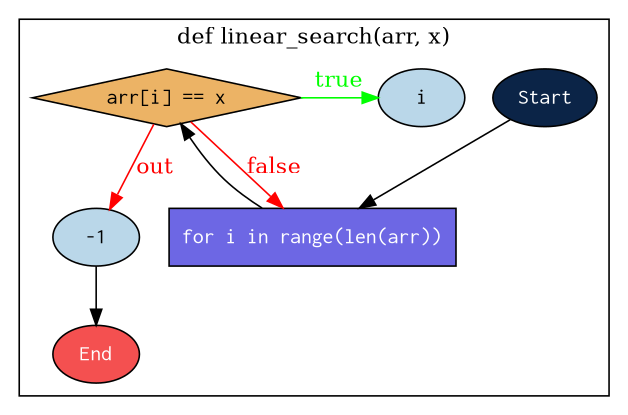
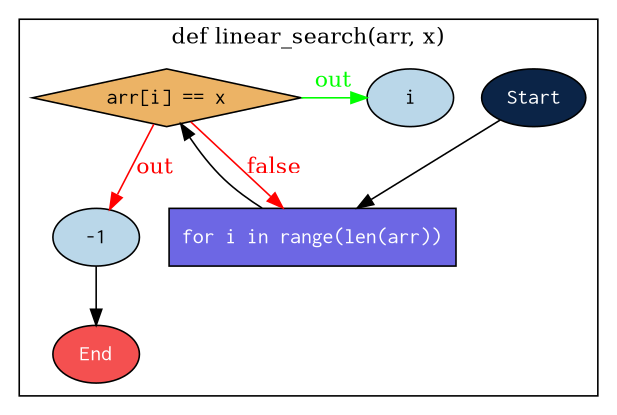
(340, 81) -> (334, 81)
